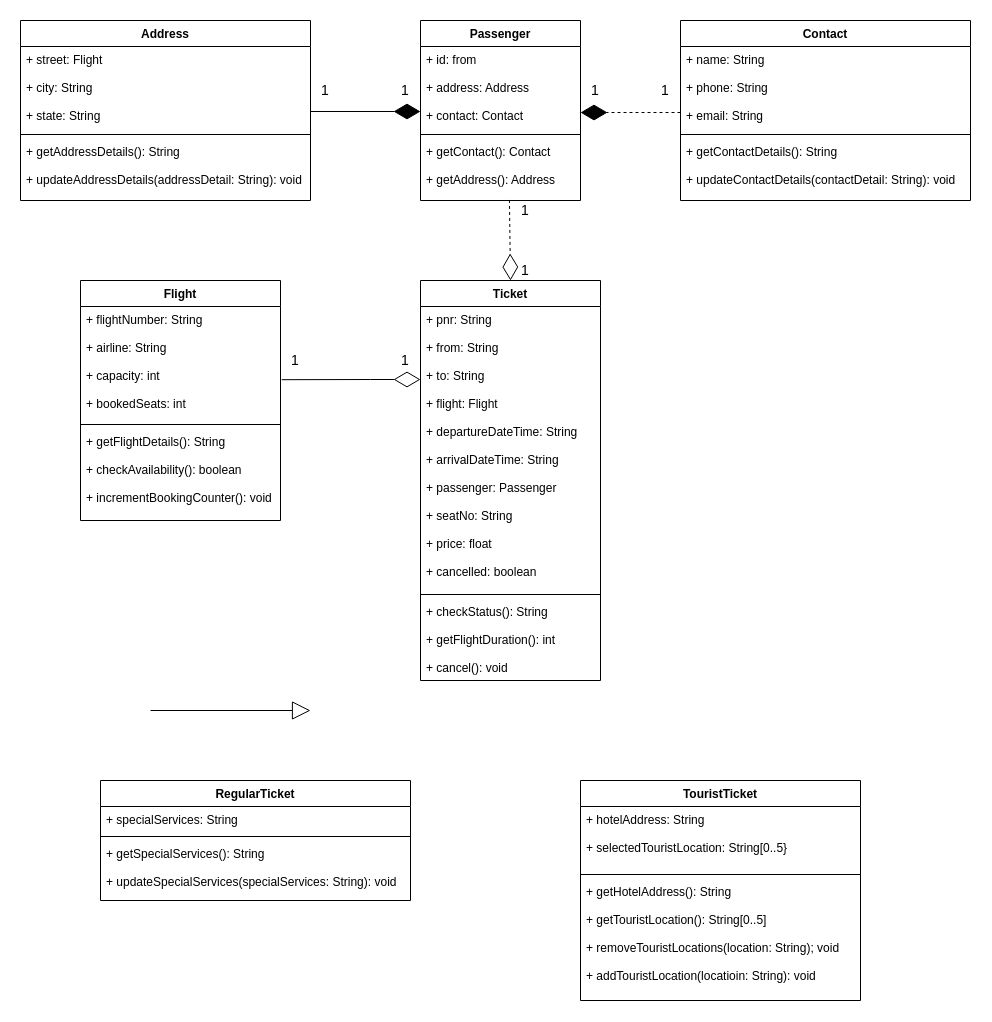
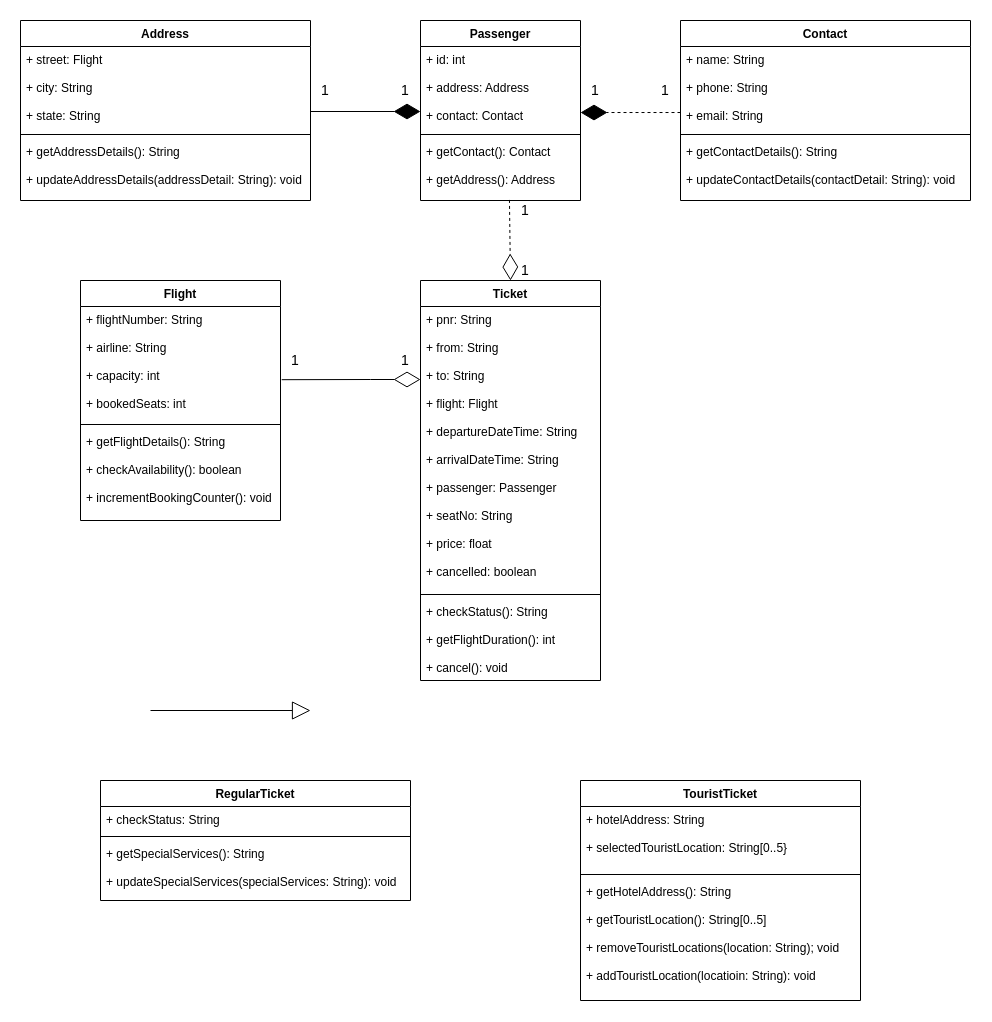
(453, 60) -> (448, 60)
(179, 820) -> (170, 820)
